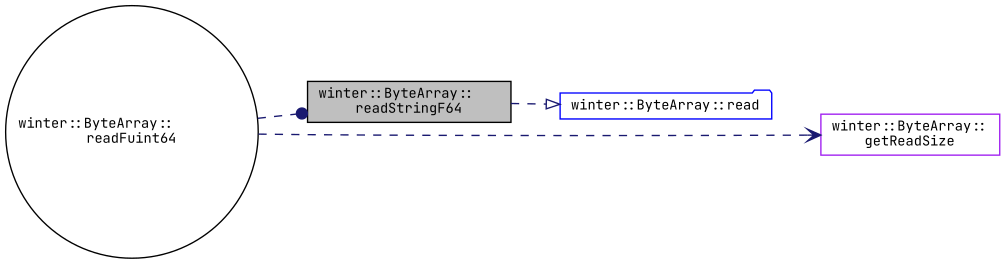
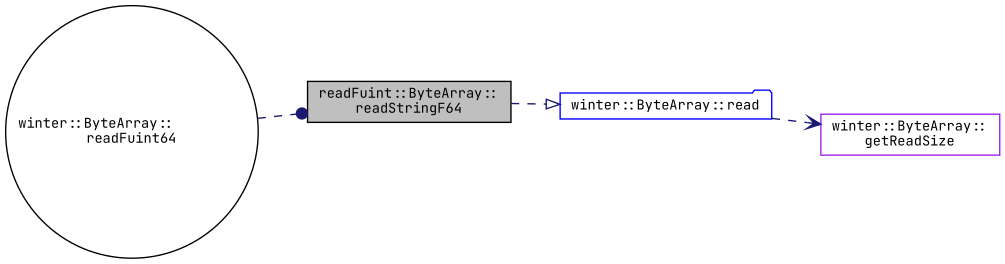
(409, 102) -> (409, 102)
(533, 136) -> (790, 120)
